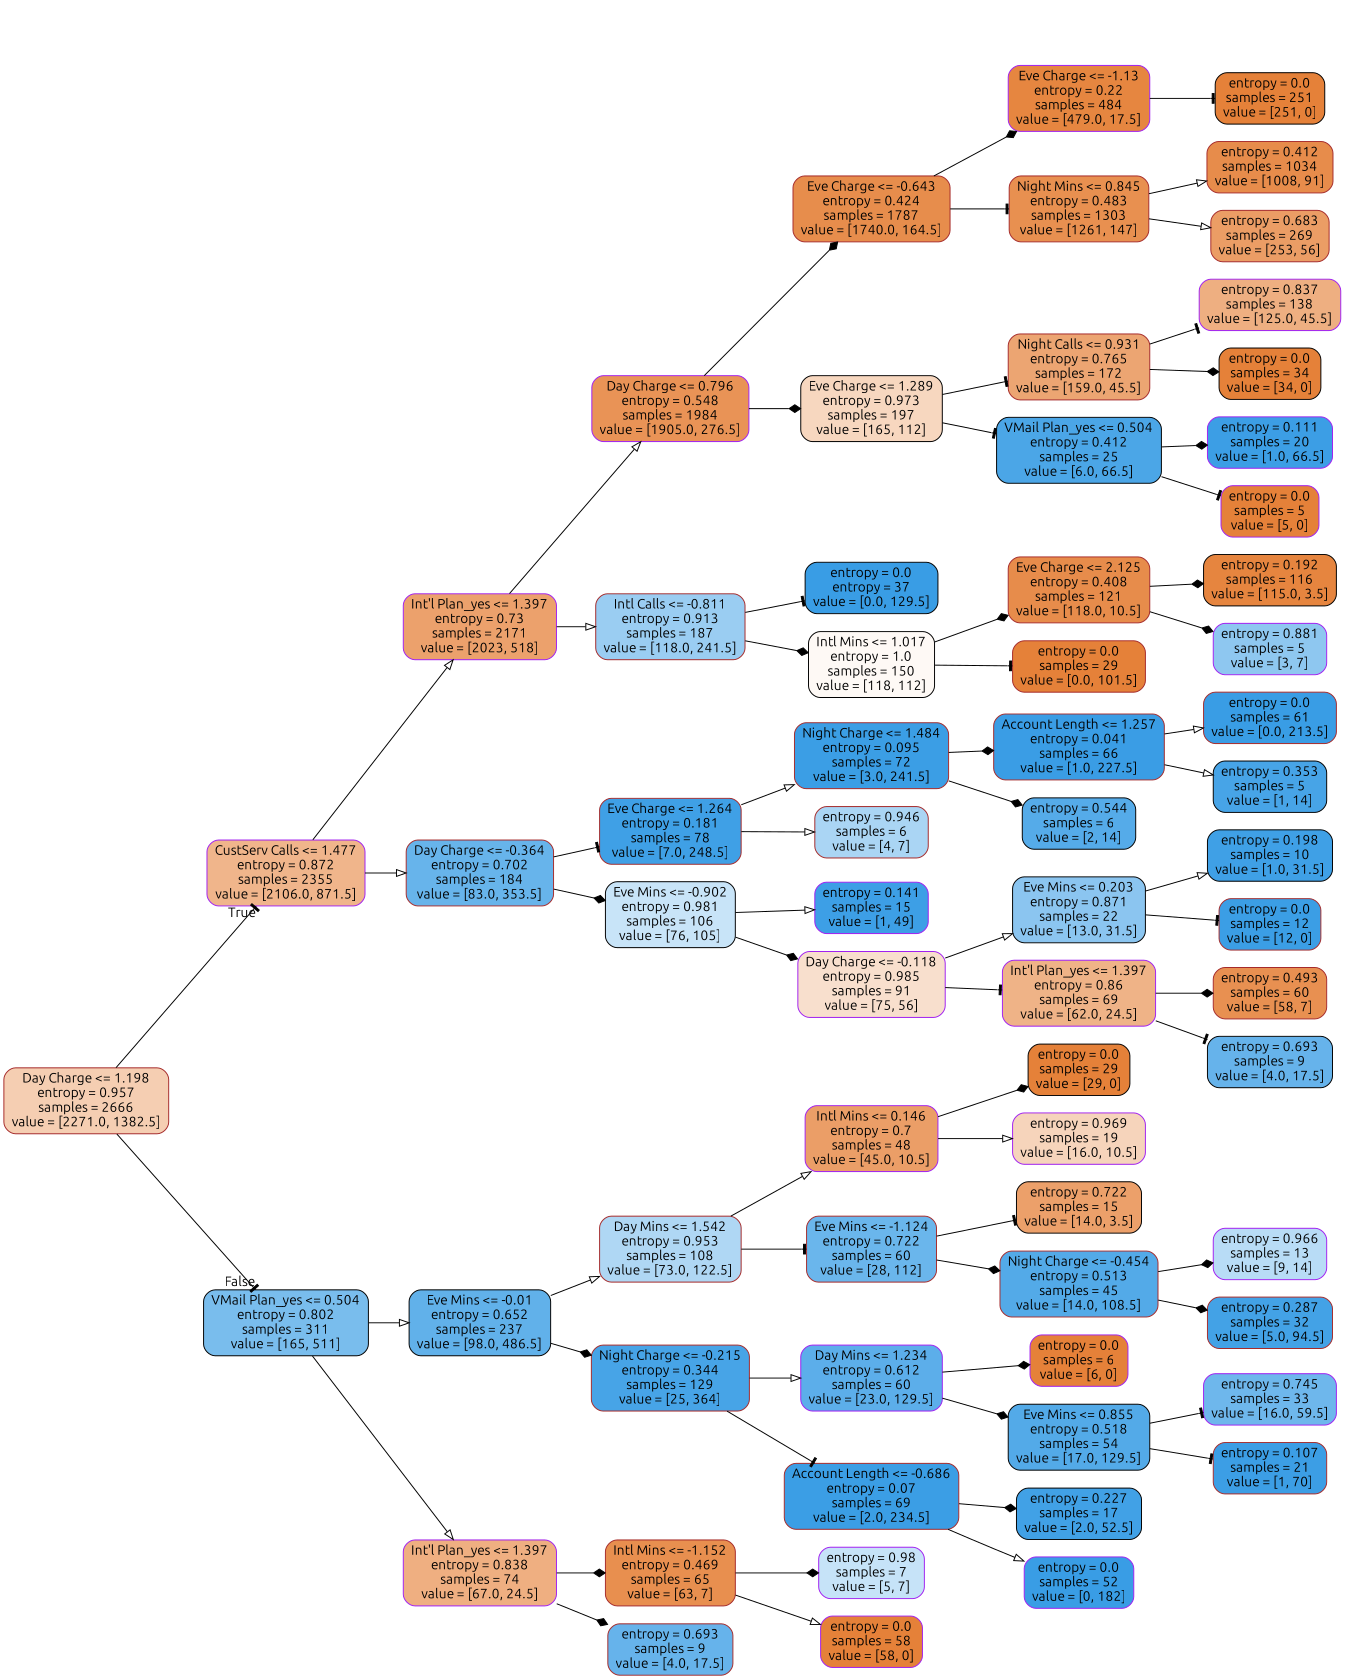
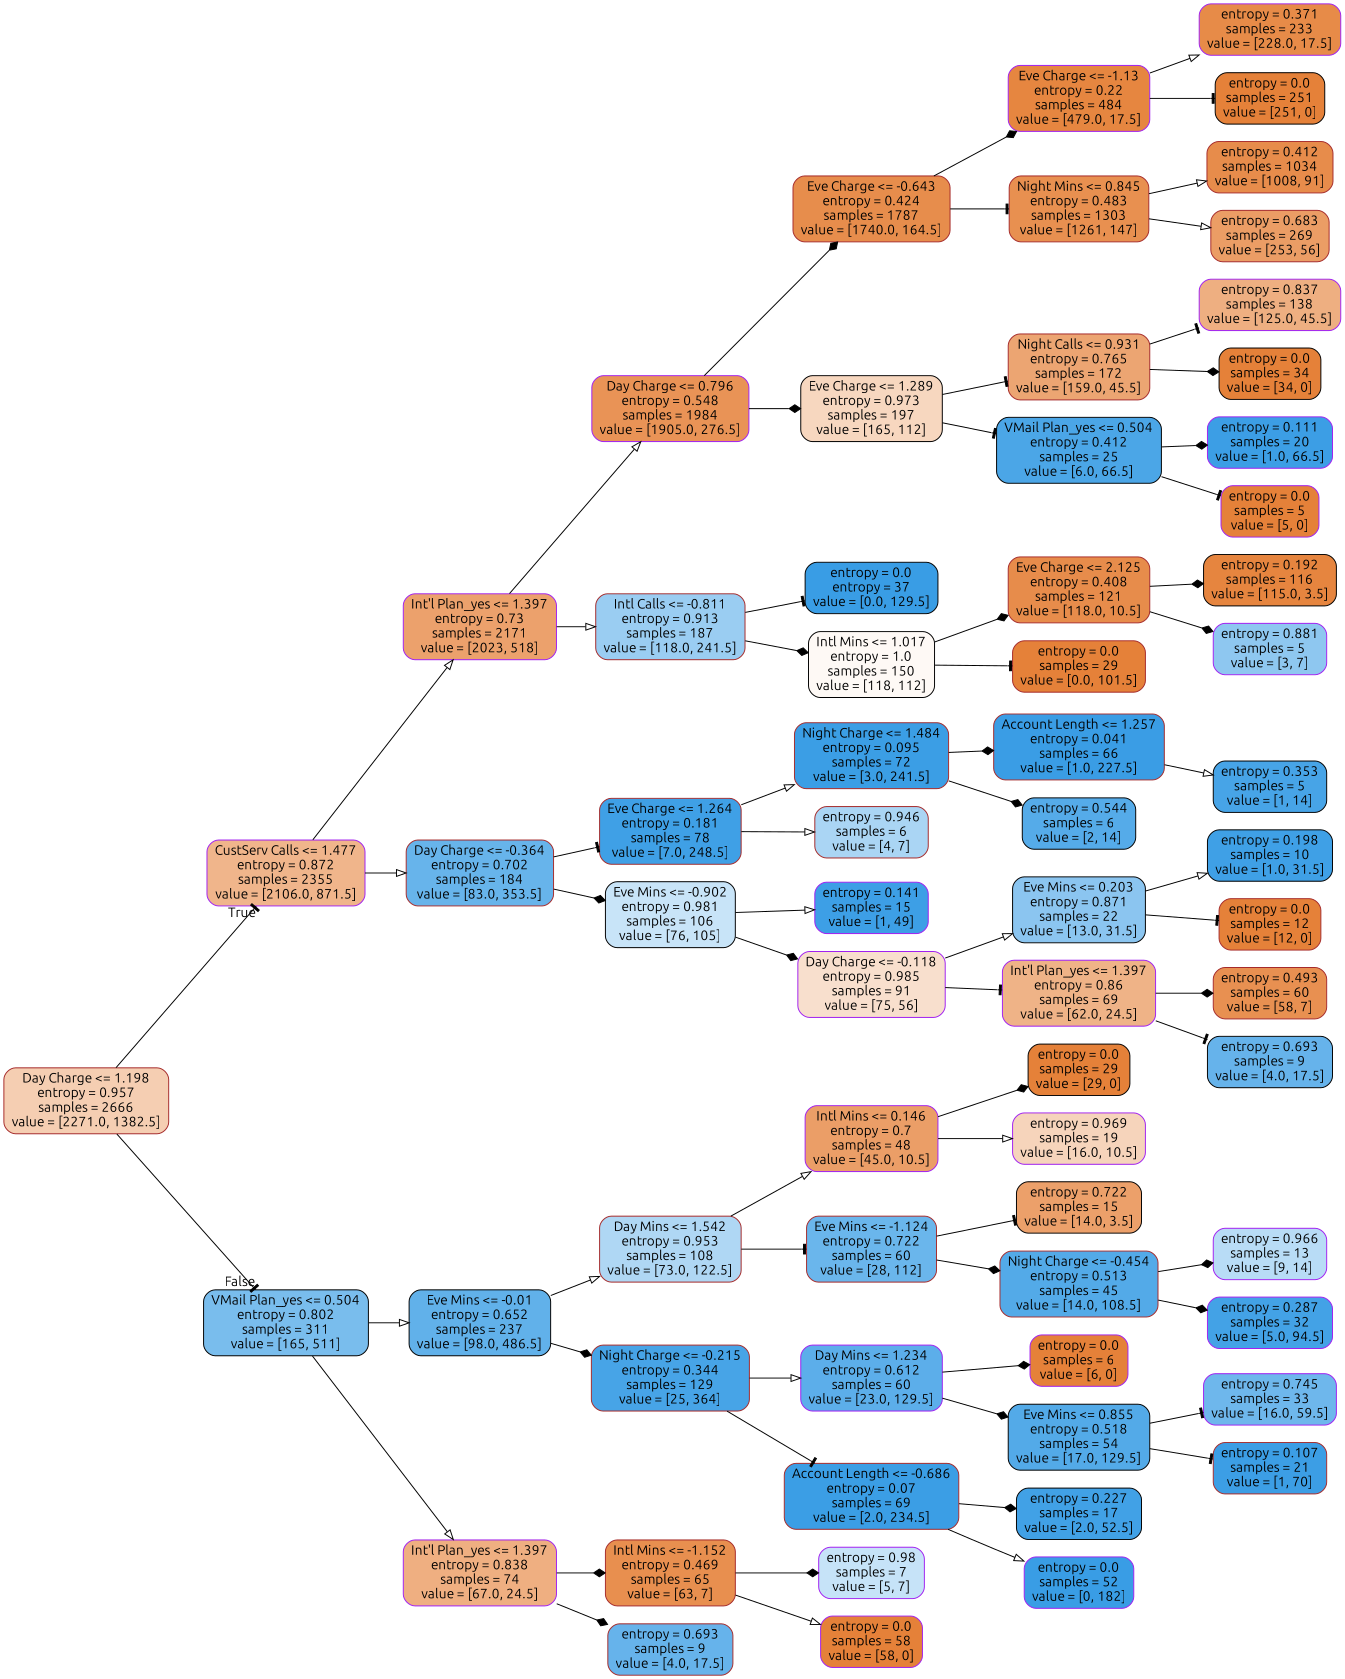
none -> (1270, 30)
(1270, 718) -> none
(1270, 924) -> (1270, 924)
(1270, 1323) -> (1270, 1323)
